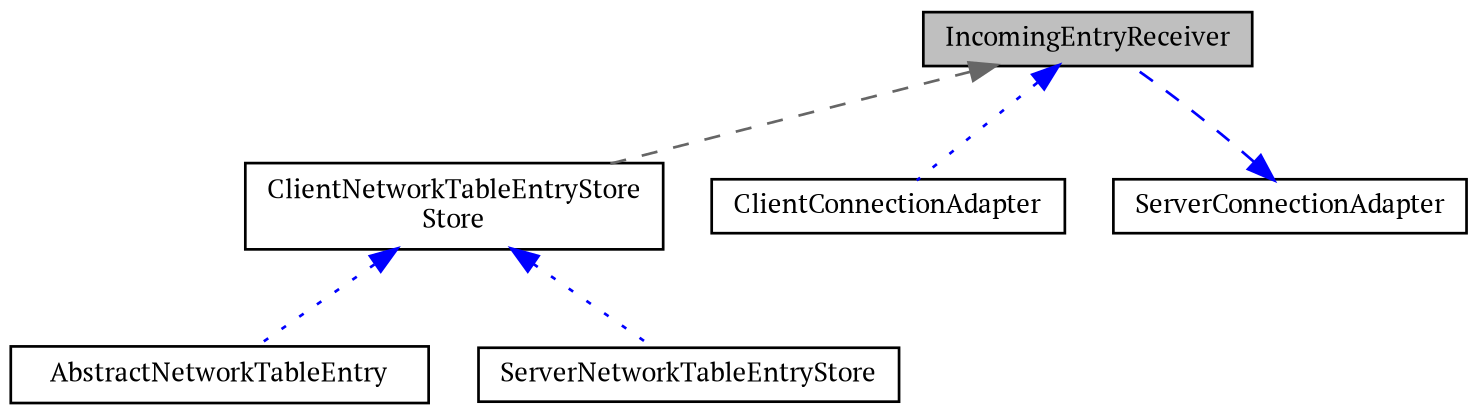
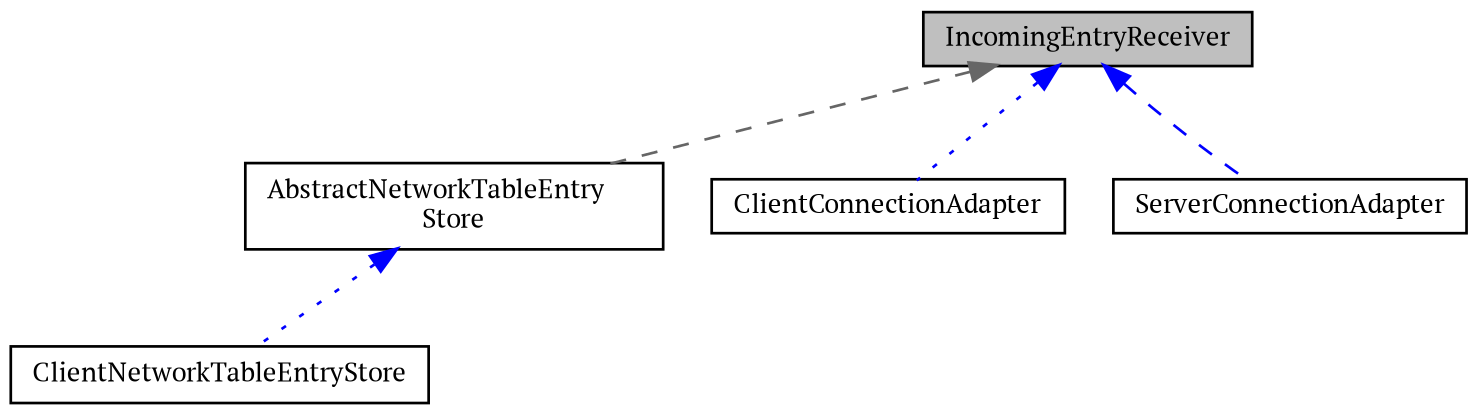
(1193, 112) -> (1185, 134)
(454, 206) -> (454, 206)
(220, 375) -> (220, 375)
(689, 375) -> none
